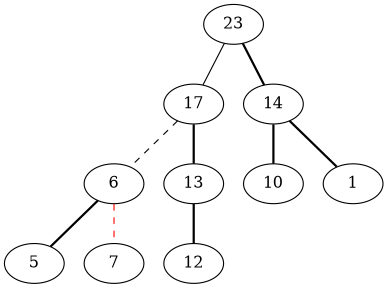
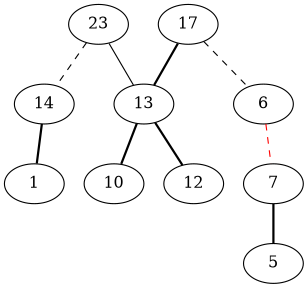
(214, 64) -> (121, 64)
(254, 64) -> (71, 64)
(273, 144) -> (129, 144)
(74, 223) -> (273, 224)
